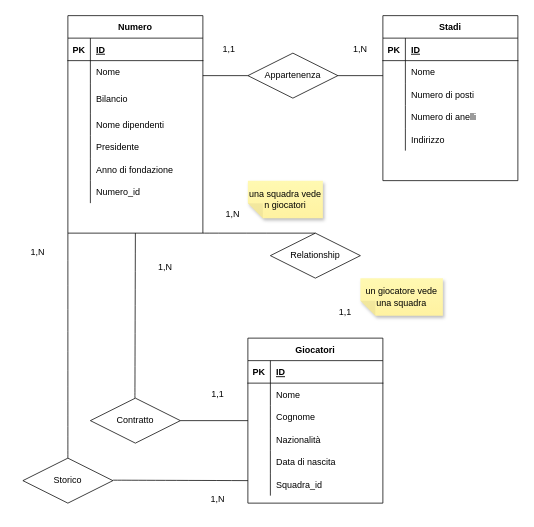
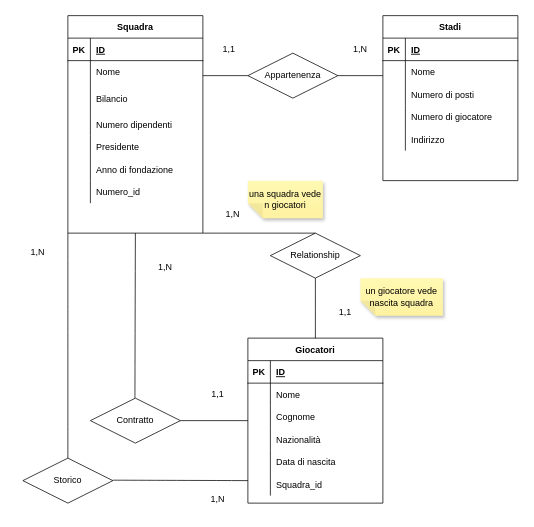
(135, 27) -> (135, 27)
(444, 117) -> (454, 117)
(130, 125) -> (135, 125)
(402, 297) -> (402, 297)
none -> (315, 307)
